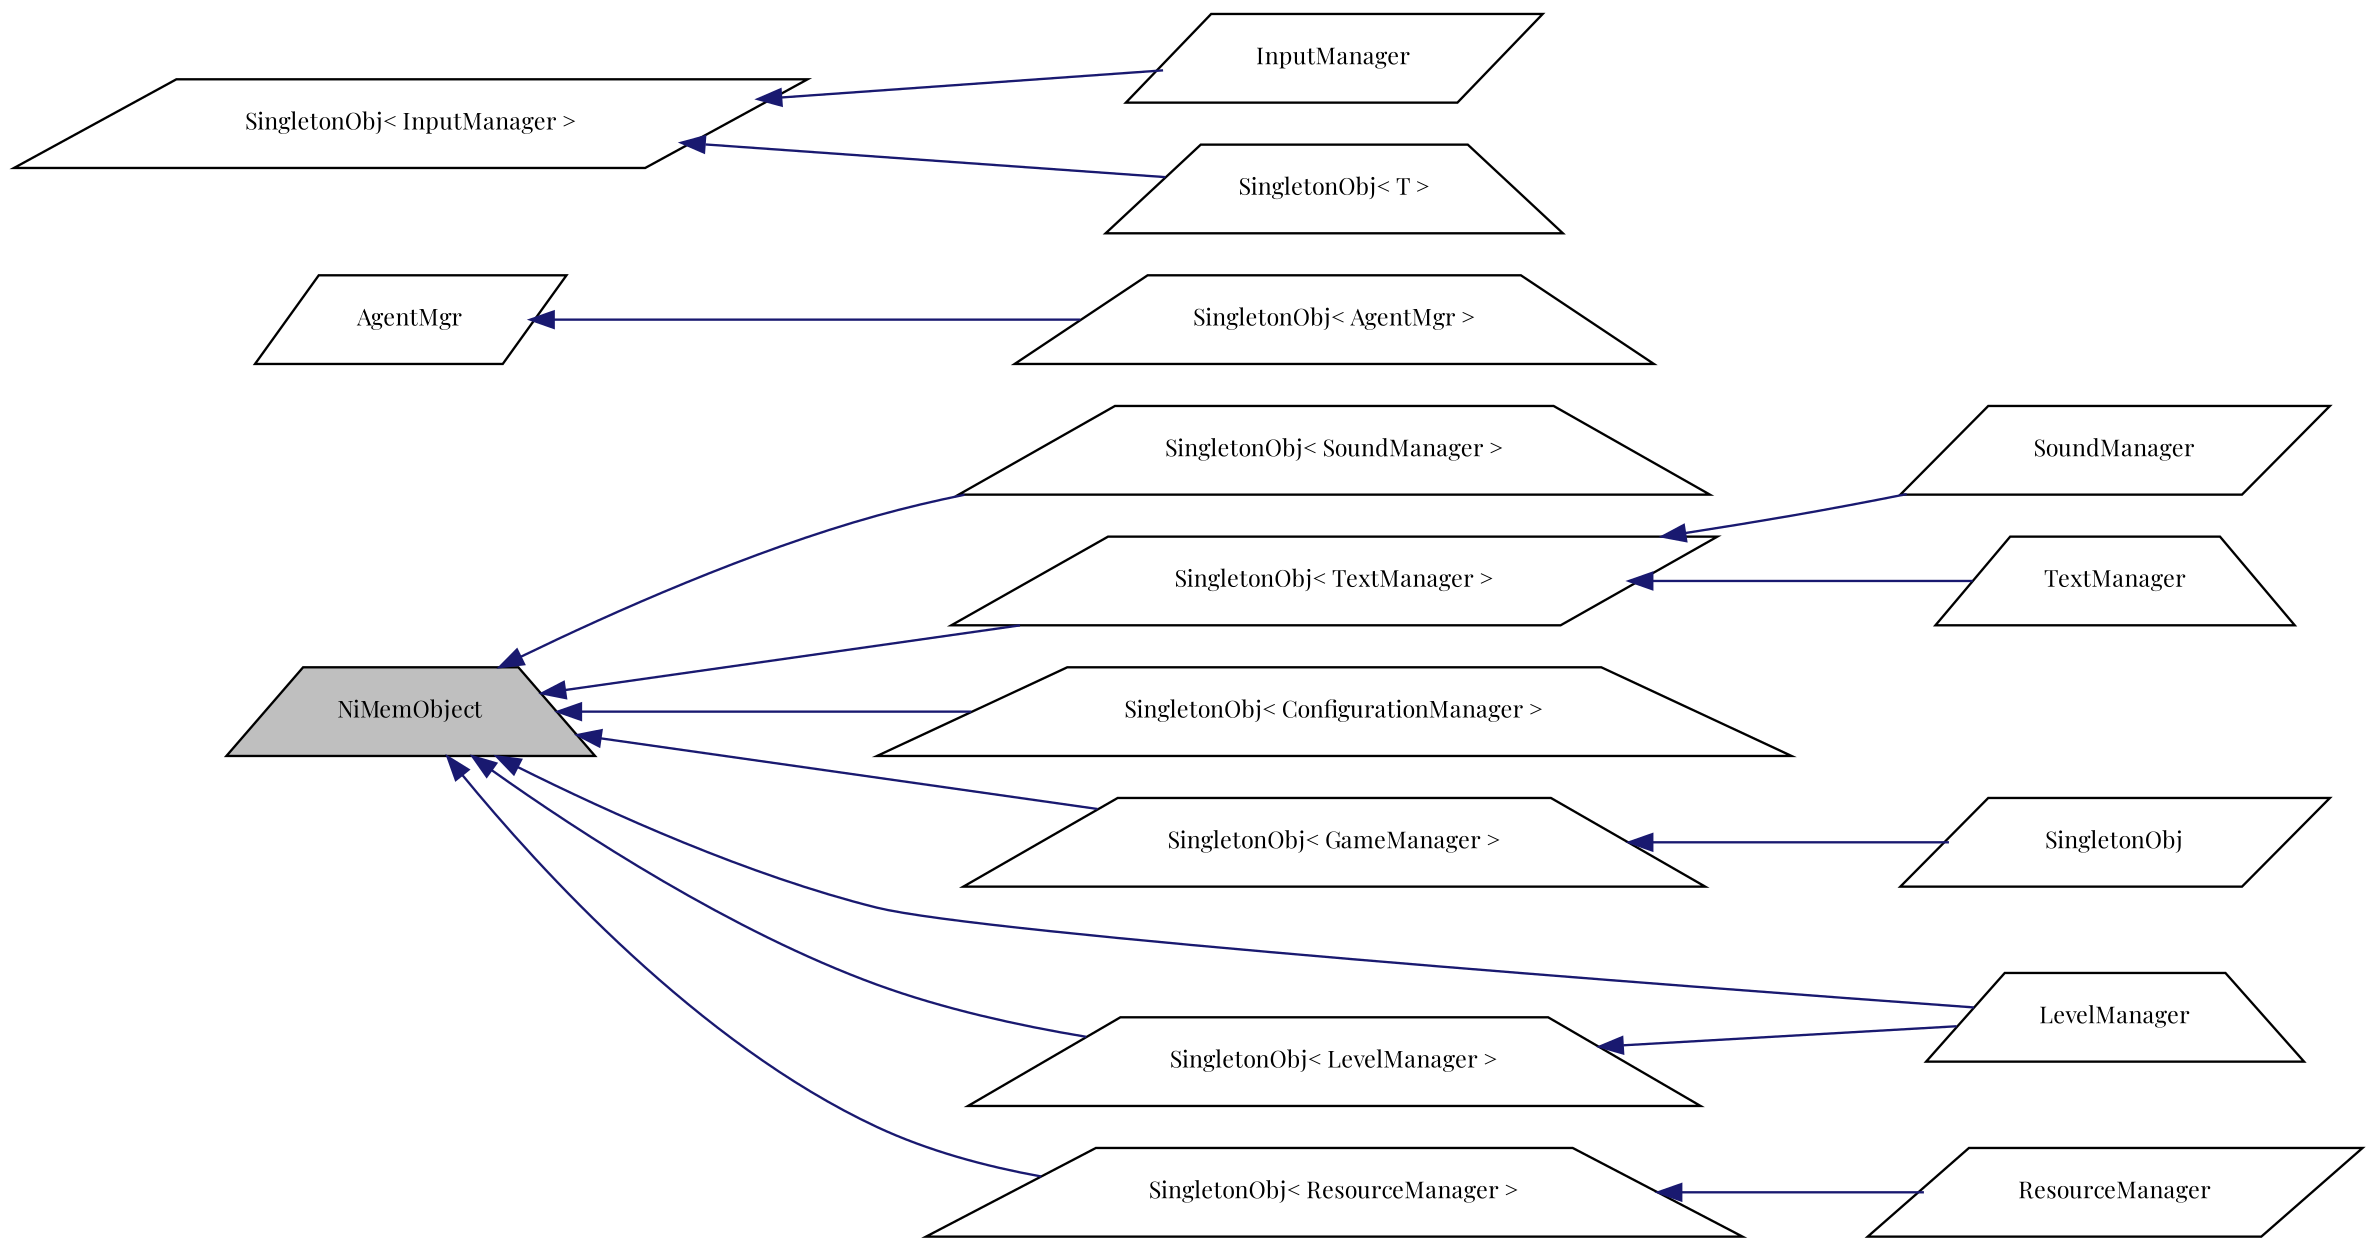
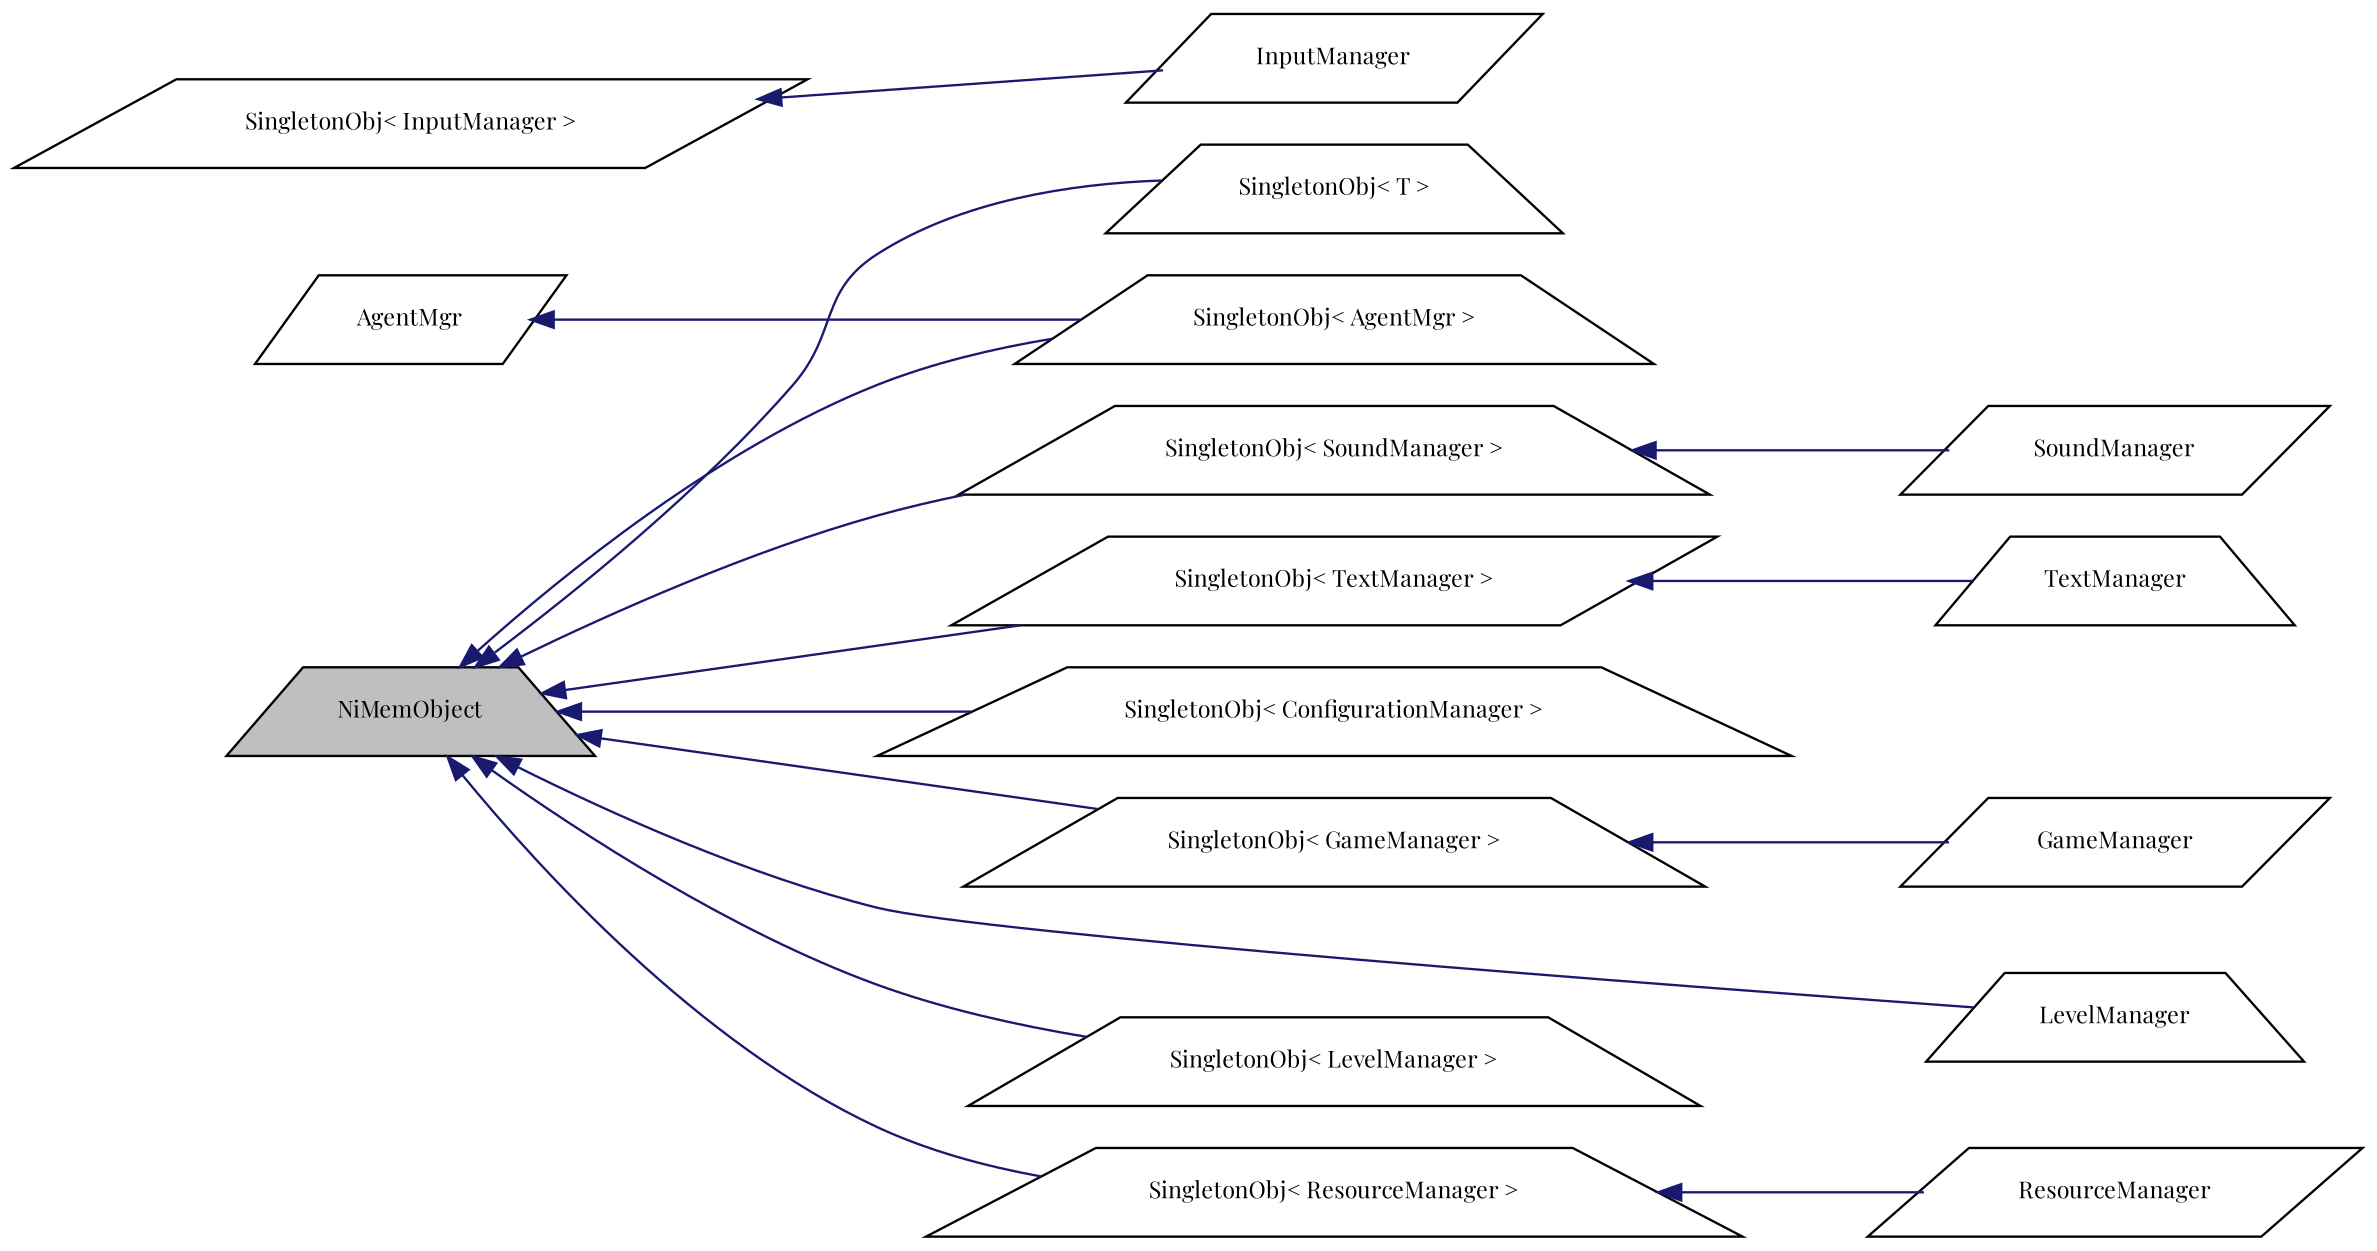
(935, 161) -> (809, 363)
none -> (772, 436)
(1796, 515) -> (1803, 450)
(2115, 842) -> (2115, 842)
(1790, 1036) -> none
